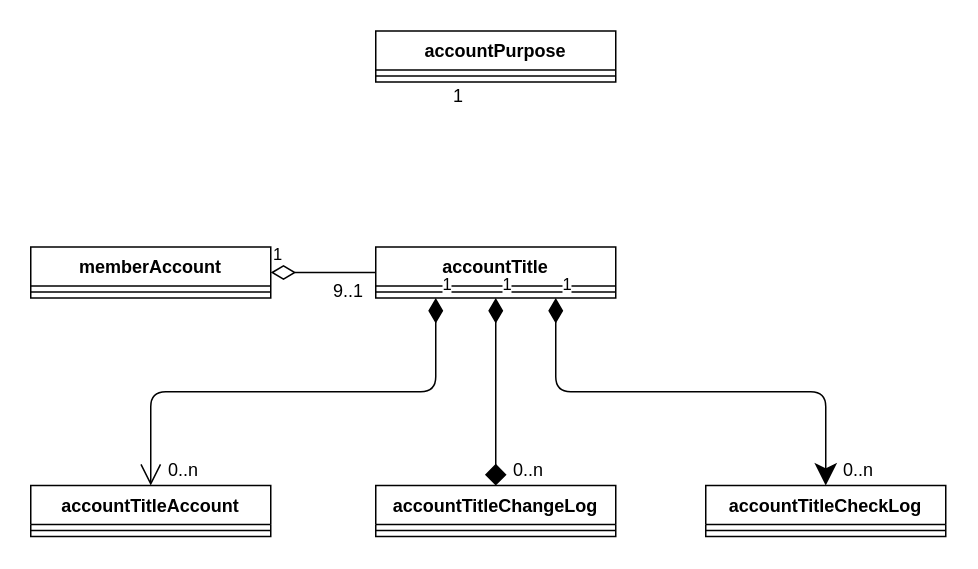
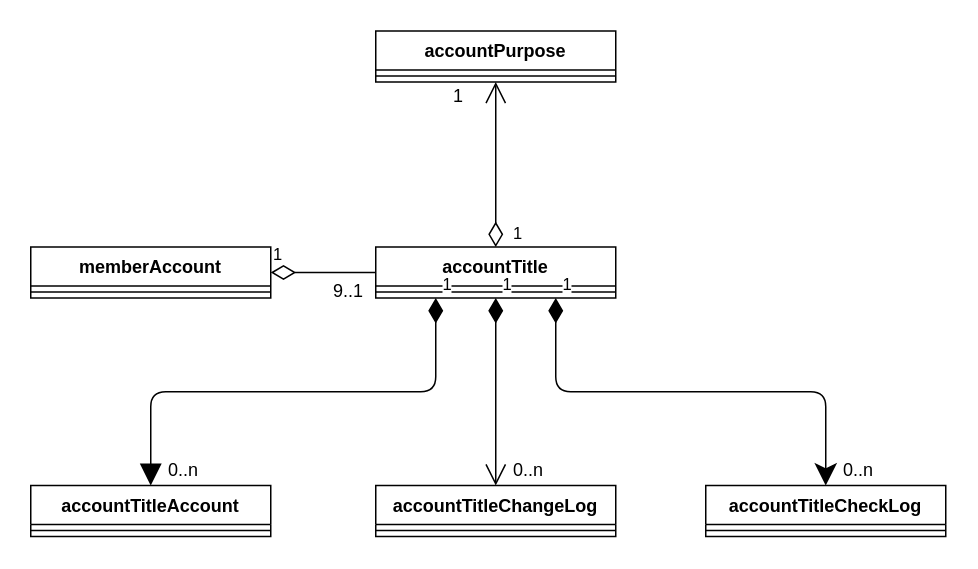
none -> (496, 154)
(496, 464) -> (496, 472)
(151, 471) -> (151, 462)
